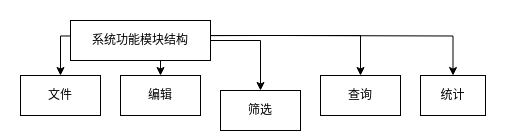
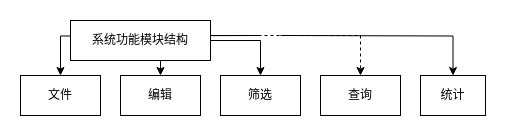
(361, 51) -> (361, 51)
(261, 111) -> (261, 96)
